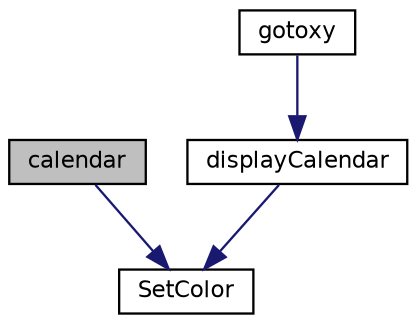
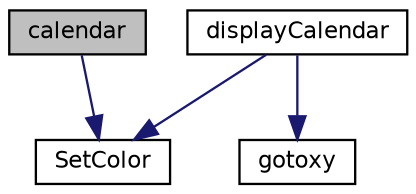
(297, 86) -> (297, 86)
